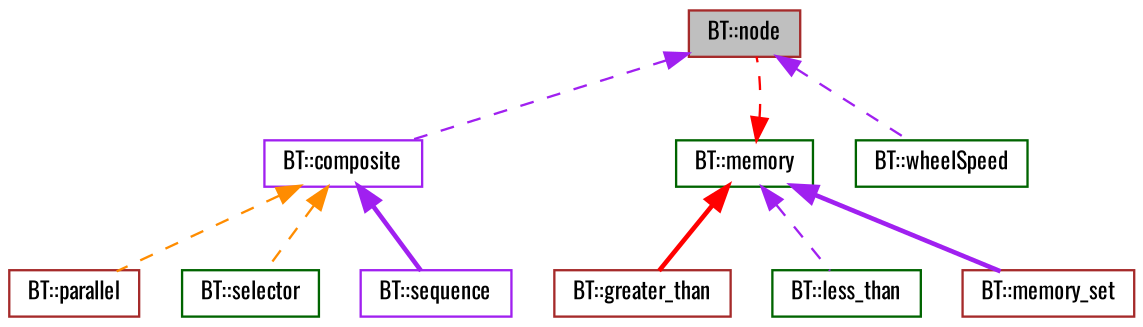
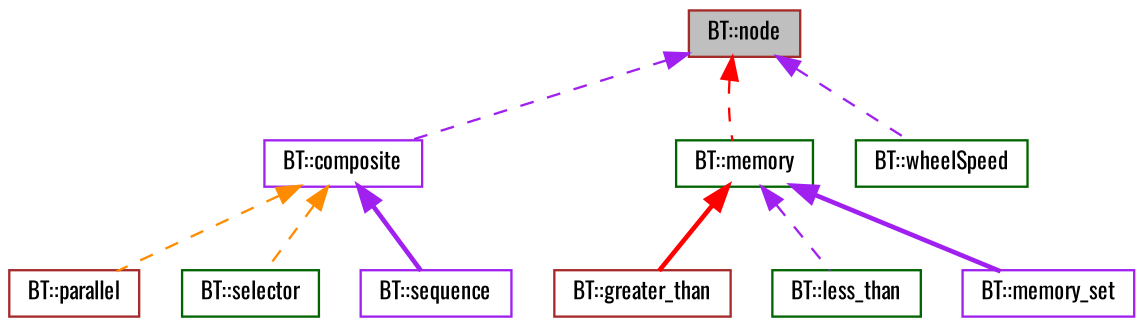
(760, 87) -> (729, 110)
(1048, 293) -> (1048, 293)
